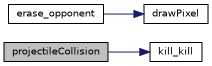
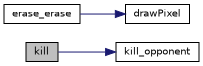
(56, 14) -> (42, 14)
(56, 52) -> (42, 52)
(176, 52) -> (158, 52)
